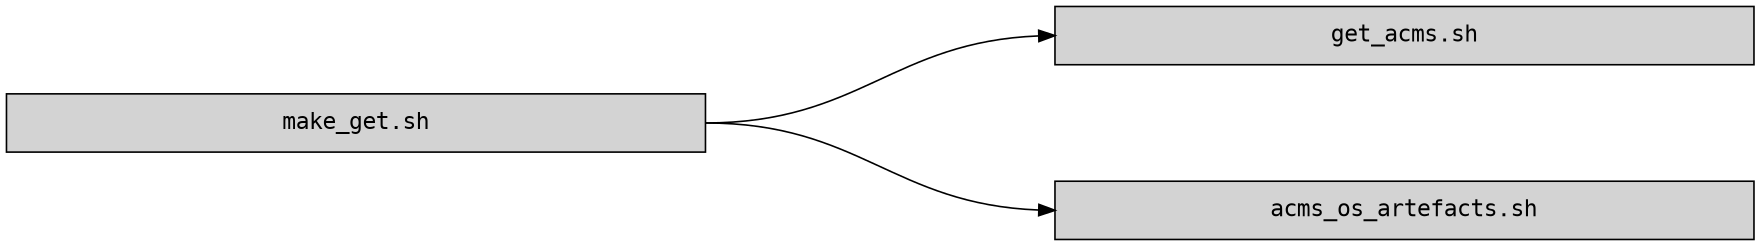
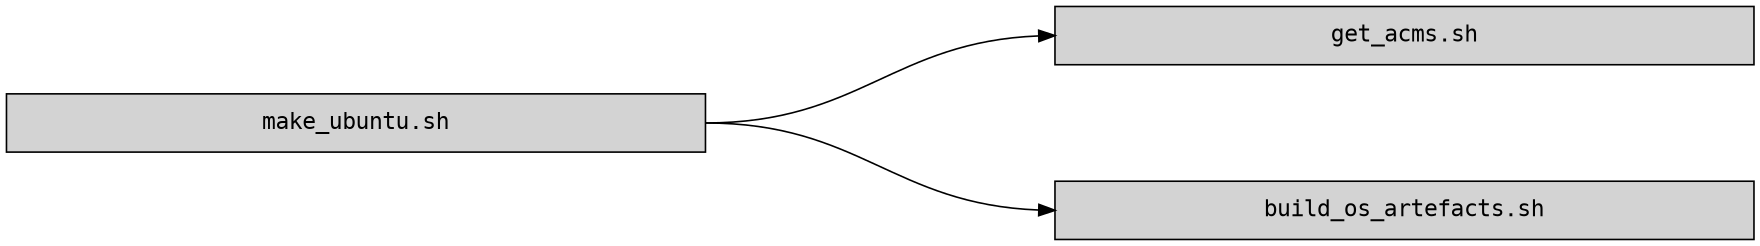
(356, 123) -> (356, 123)
(1404, 210) -> (1404, 210)
